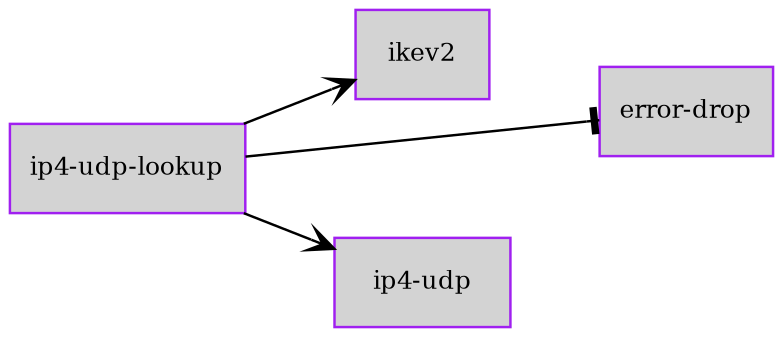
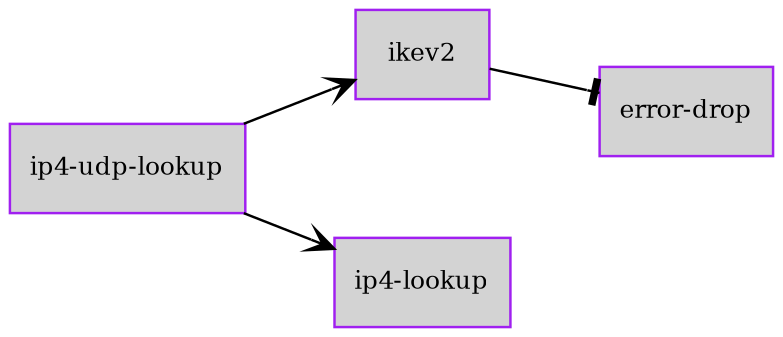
(416, 139) -> (538, 79)
(422, 282) -> (422, 282)
